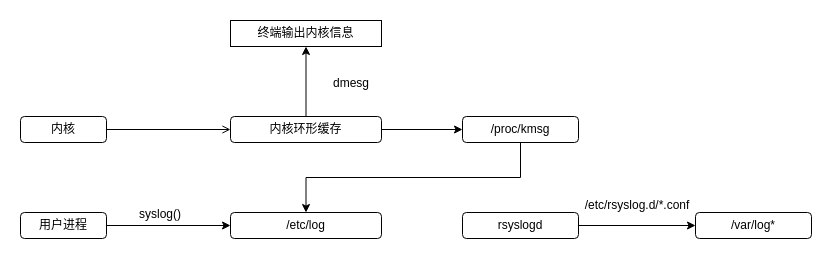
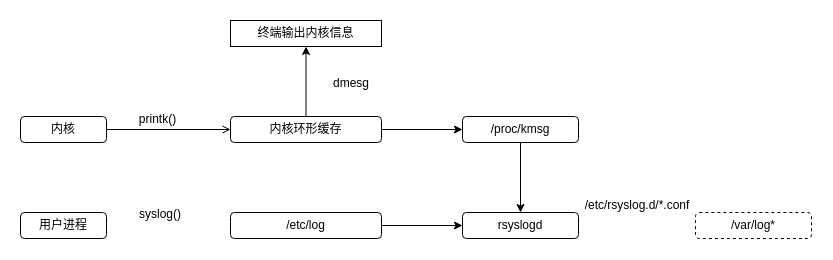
none -> (158, 120)
(400, 178) -> (521, 190)
(165, 226) -> none
none -> (419, 226)
(634, 226) -> none
(754, 226) -> (754, 226)
